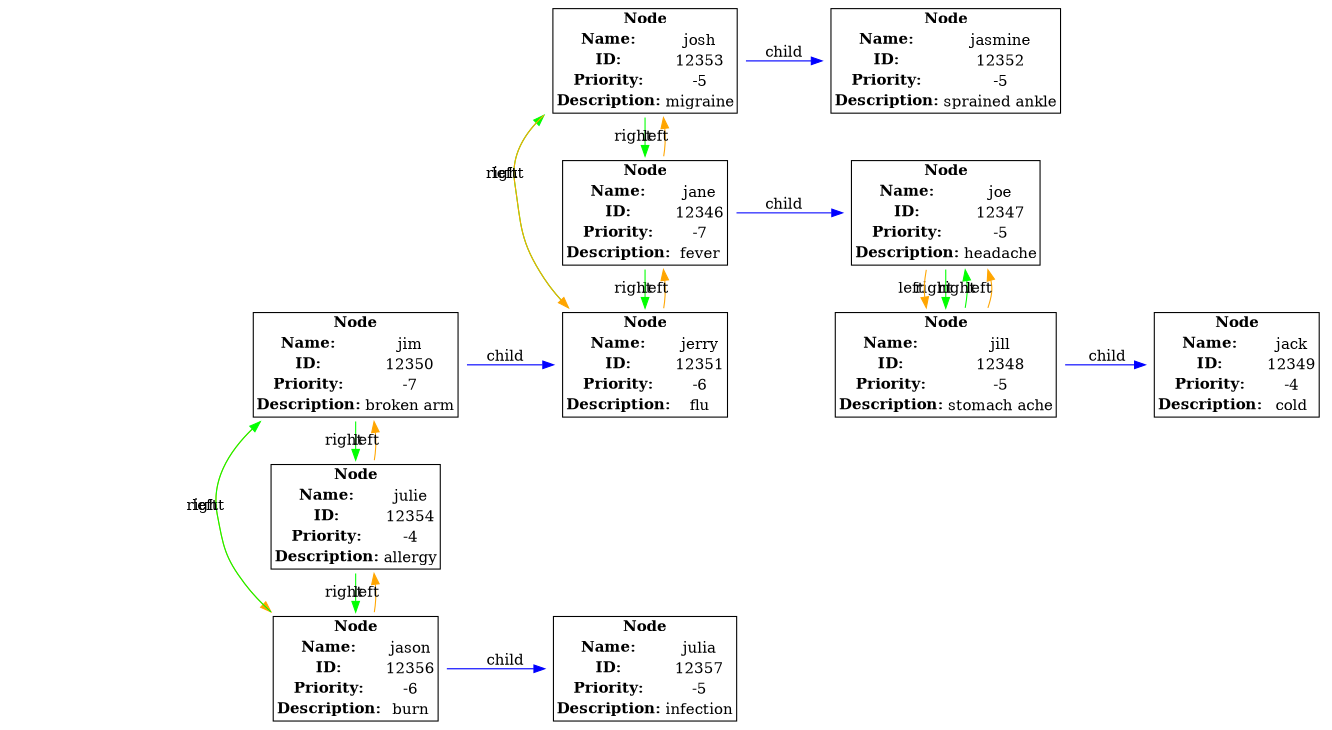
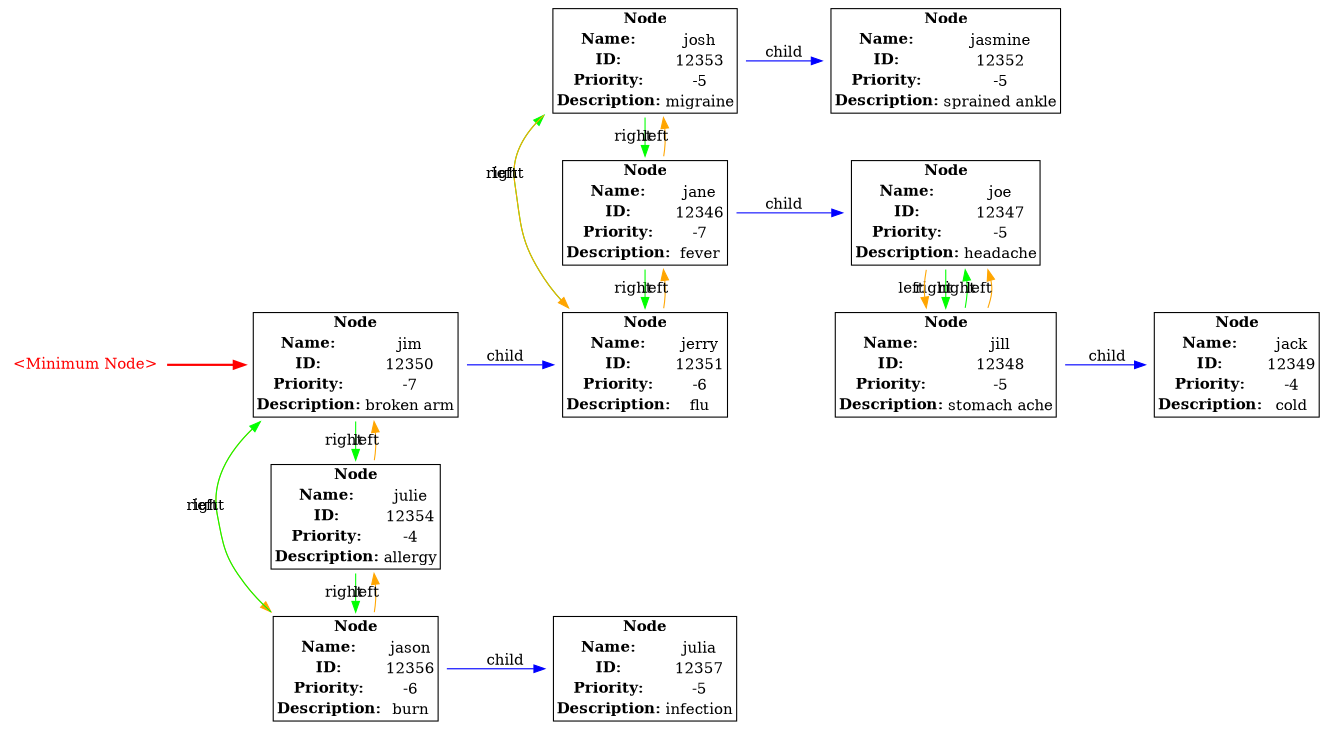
none -> (86, 365)
